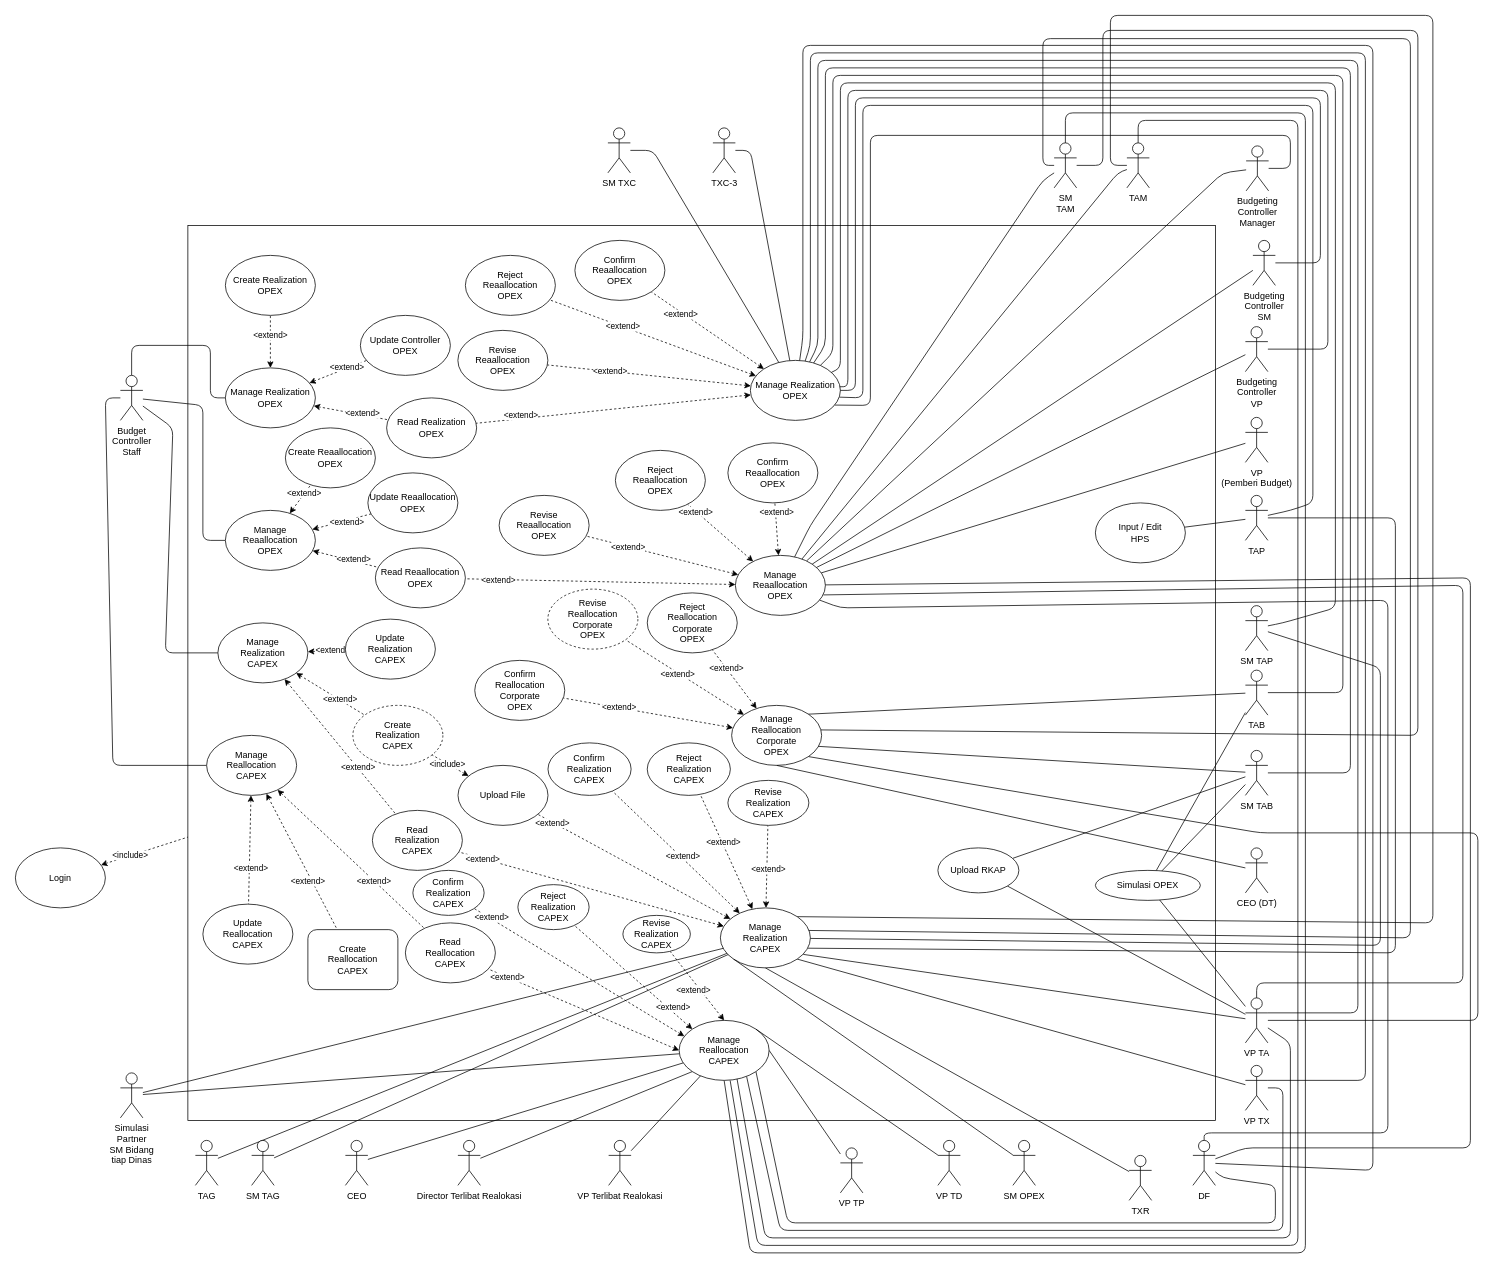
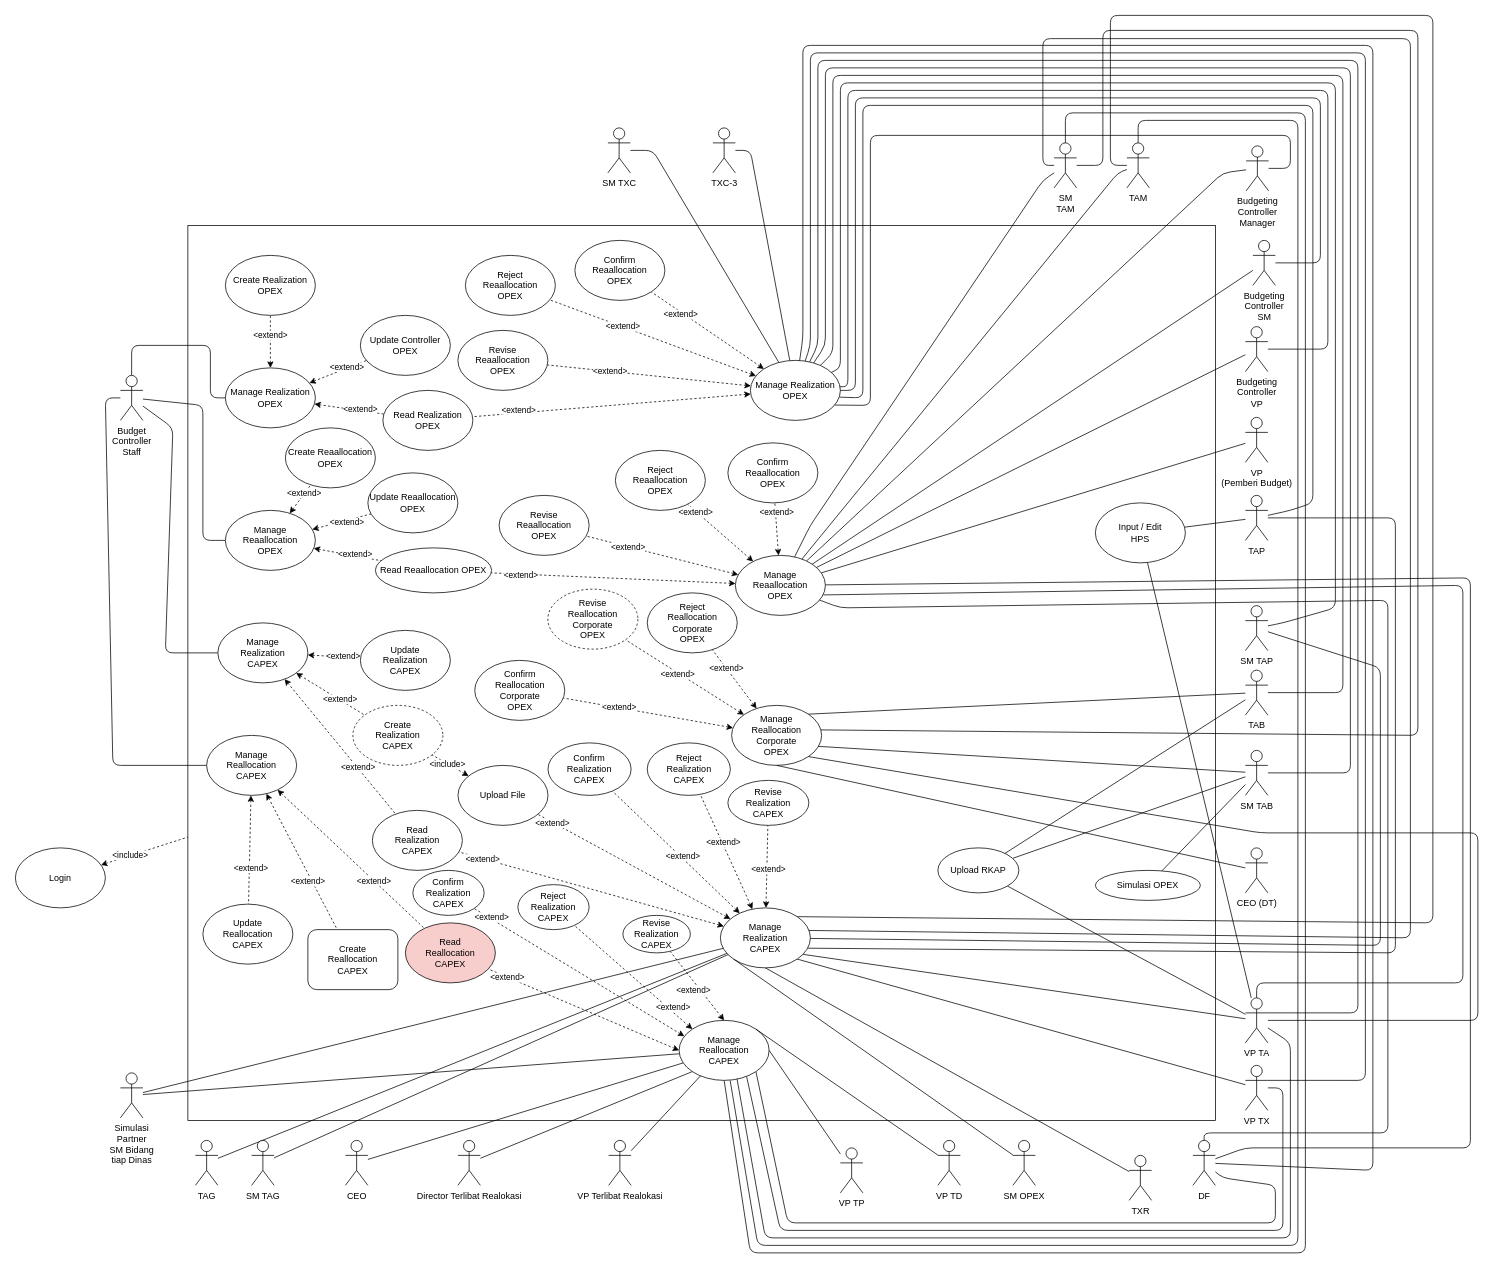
(432, 428) -> (428, 420)
(420, 578) -> (434, 570)
(390, 649) -> (405, 660)
(1200, 794) -> (1126, 776)
(450, 953) -> (450, 953)
(1203, 953) -> (1199, 781)
